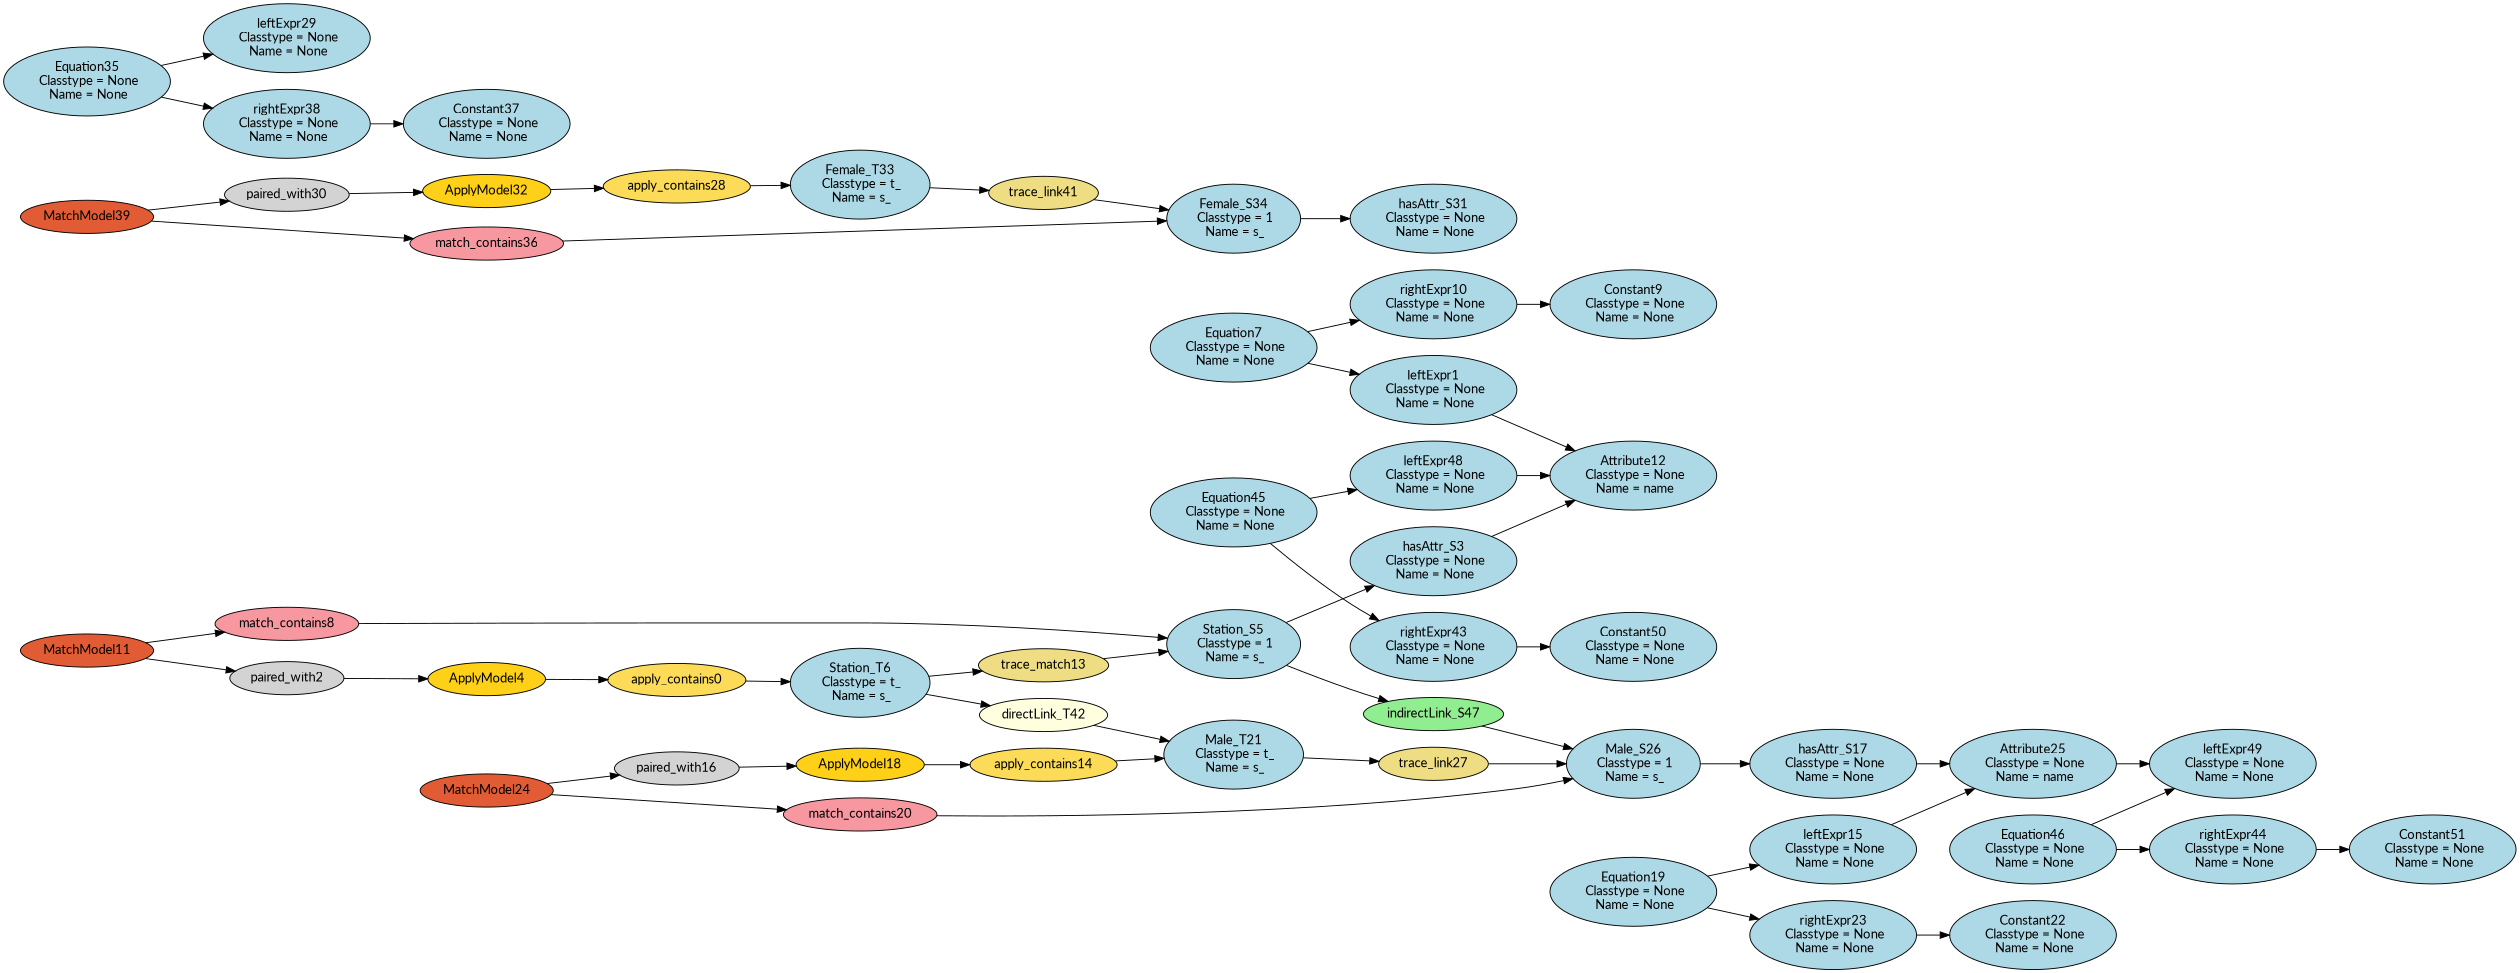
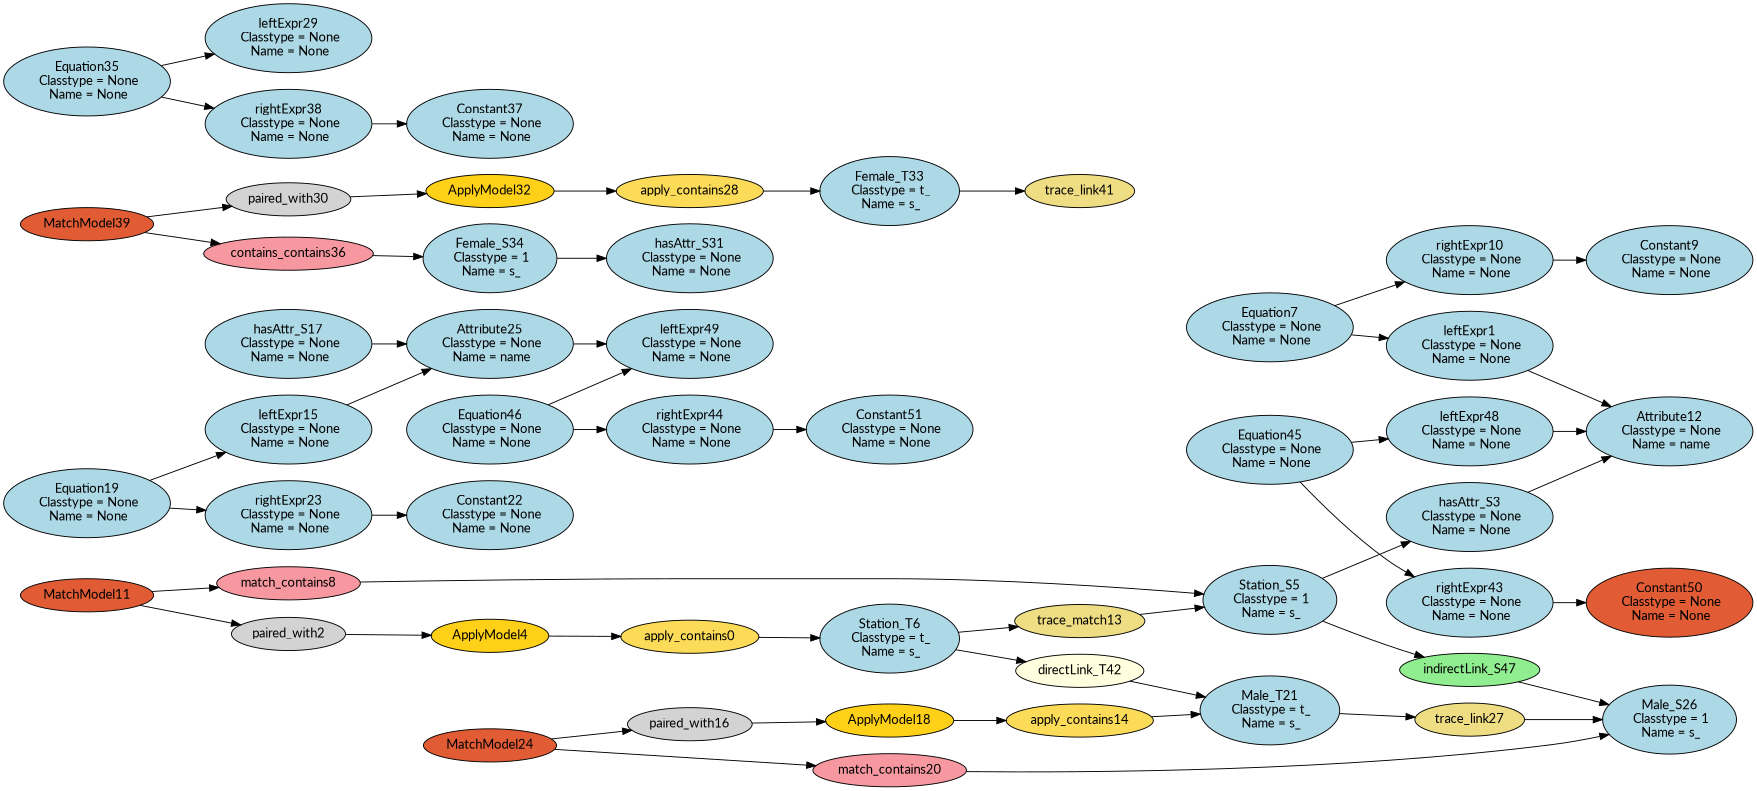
(1127, 204) -> none
(487, 244) -> (289, 254)
(1633, 647) -> (1670, 603)
(1720, 764) -> none
